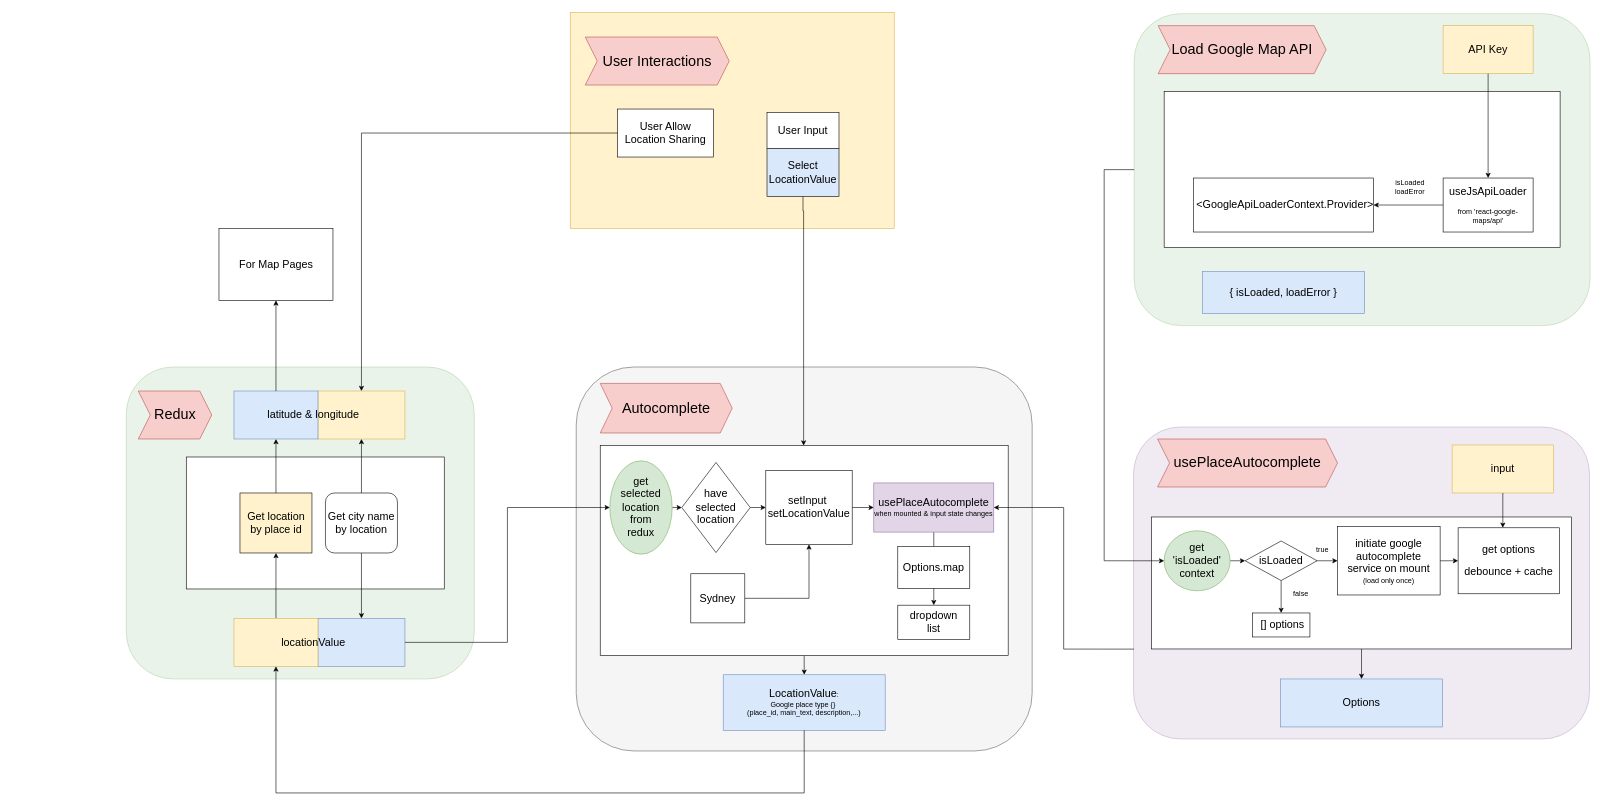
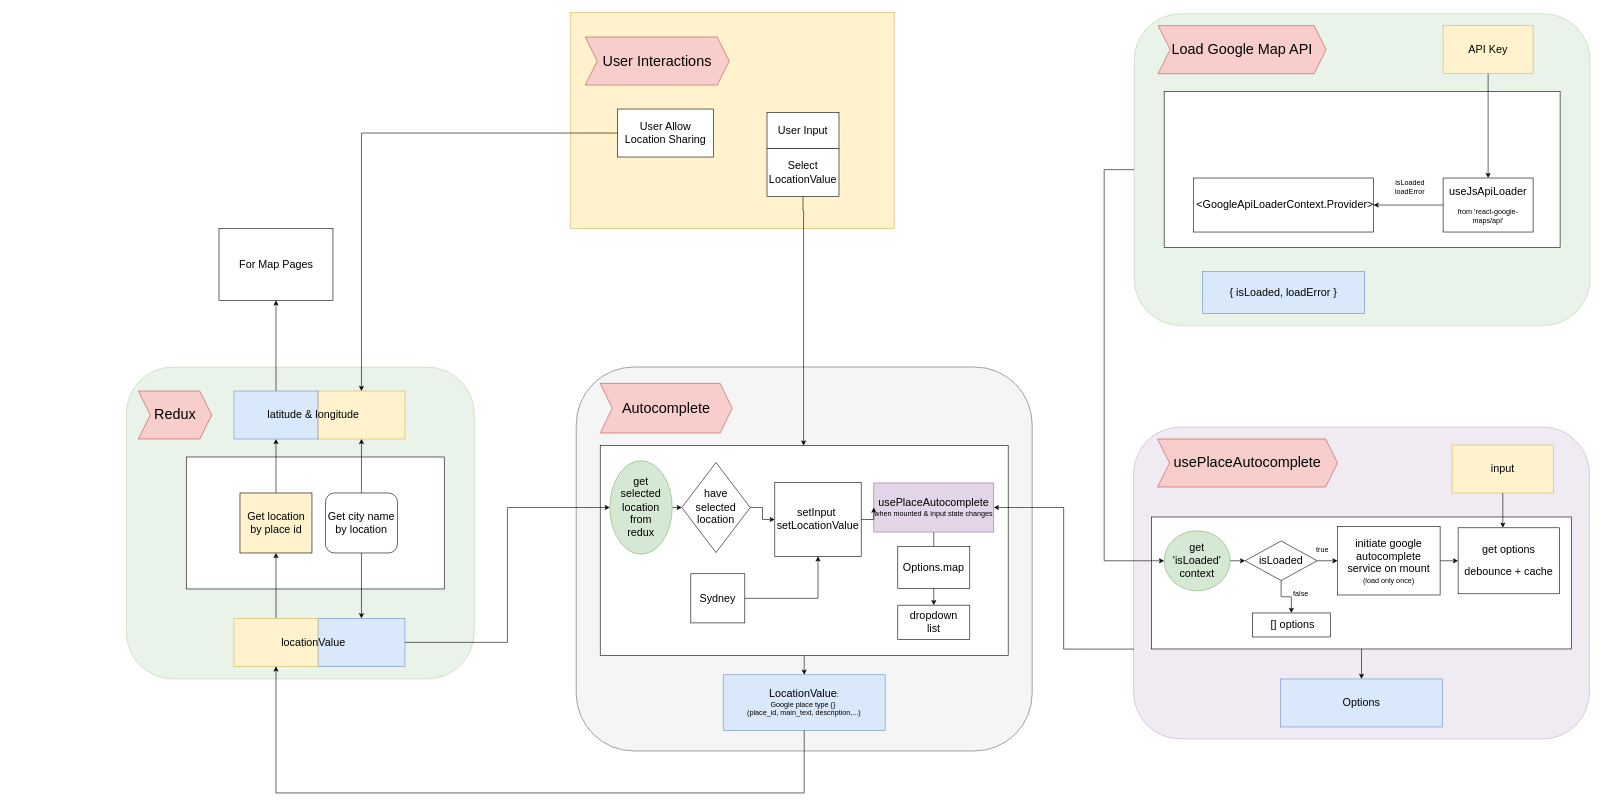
(803, 173) -> (803, 173)
(809, 507) -> (818, 519)
(1281, 625) -> (1292, 625)
